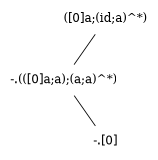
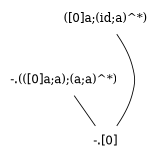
(85, 49) -> (135, 80)
